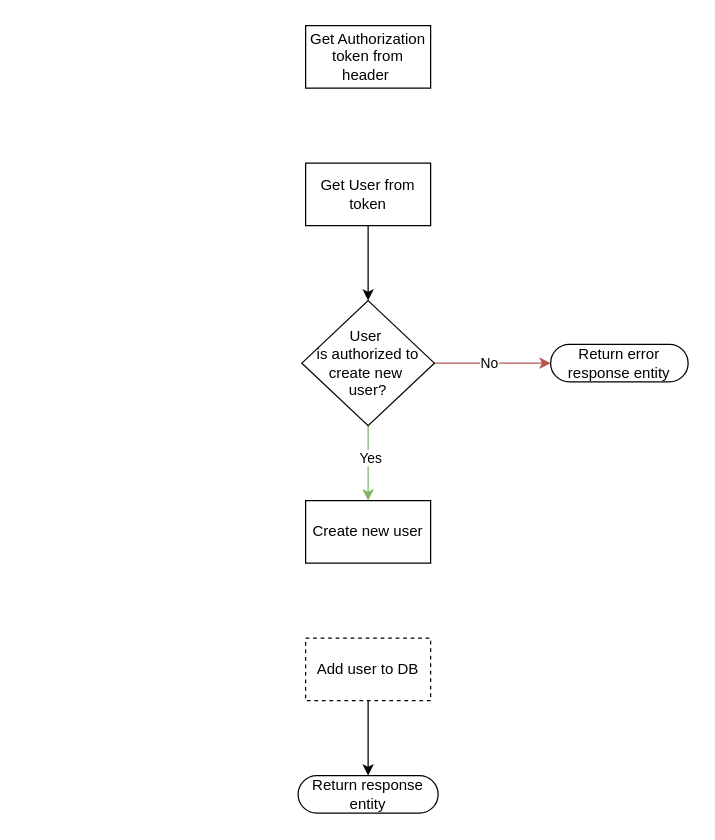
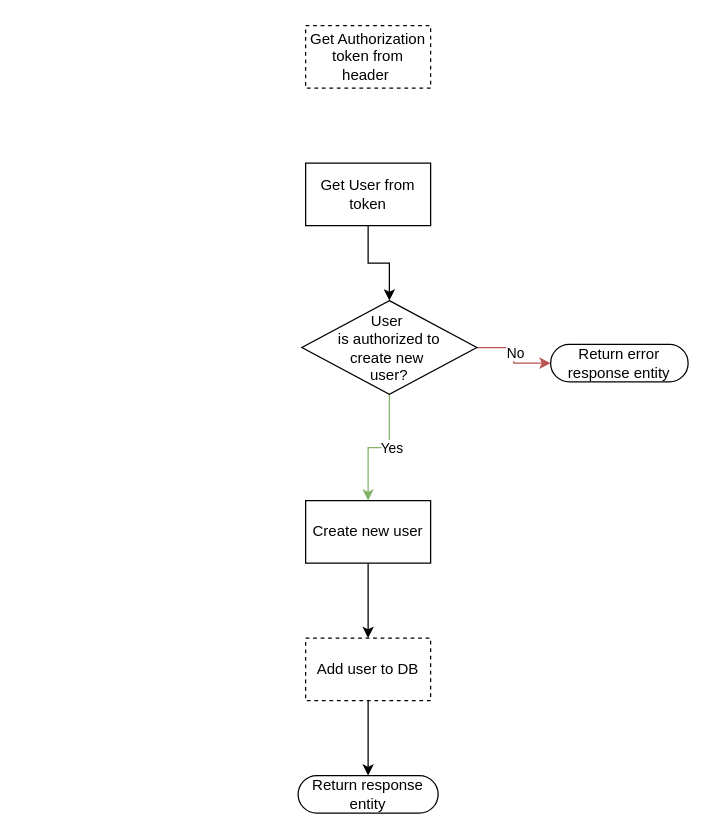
(368, 57) -> (368, 57)
(368, 363) -> (389, 348)
none -> (368, 596)
